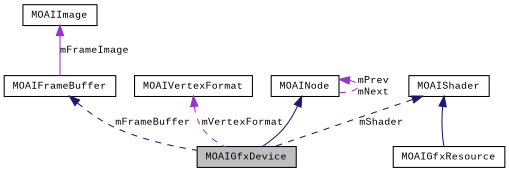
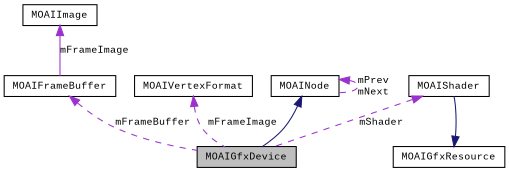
(243, 122) -> (243, 122)
(343, 123) -> (343, 123)
(442, 127) -> (456, 116)
(134, 135) -> (134, 135)
